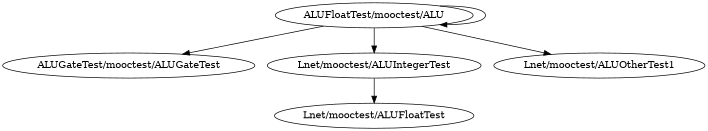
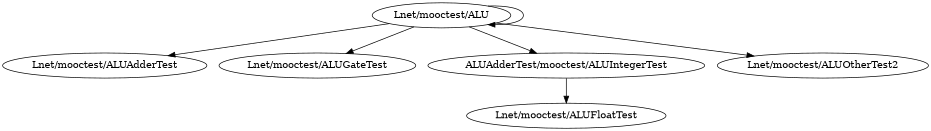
(374, 15) -> (442, 15)
none -> (105, 66)
(129, 66) -> (317, 66)
(374, 66) -> (566, 66)
(599, 66) -> (823, 66)
